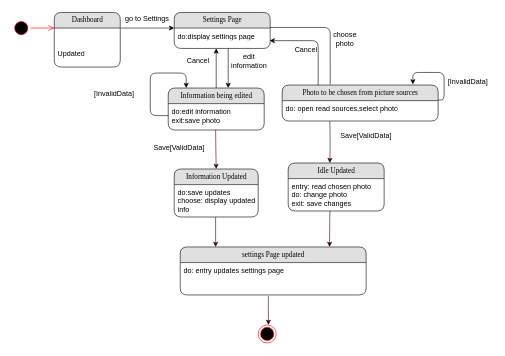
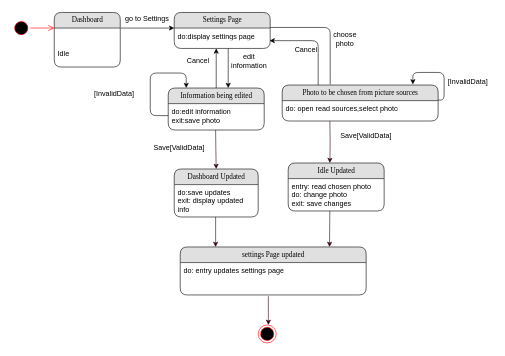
(72, 36) -> (65, 36)
(217, 177) -> (217, 177)
(217, 202) -> (217, 202)
